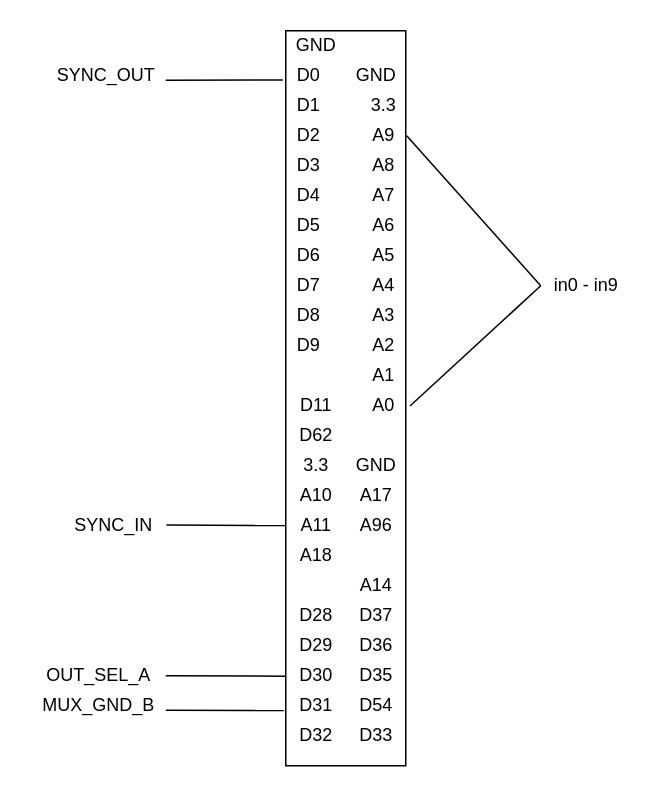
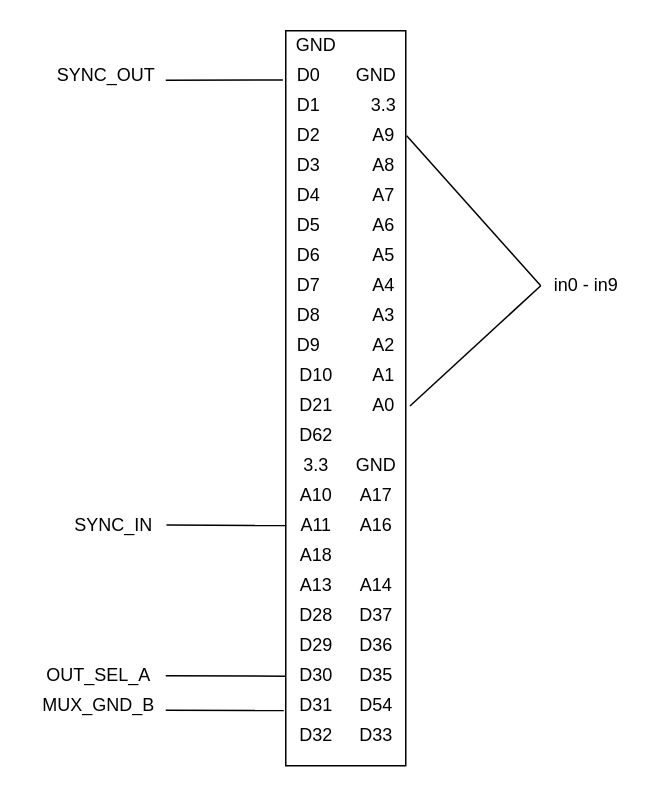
none -> (316, 376)
(317, 406) -> (317, 406)
(377, 526) -> (377, 526)
none -> (316, 586)
